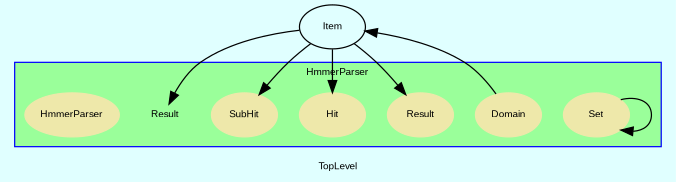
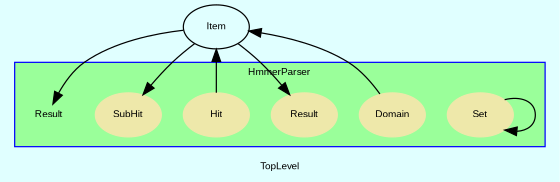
(332, 70) -> (216, 77)
(72, 115) -> none
